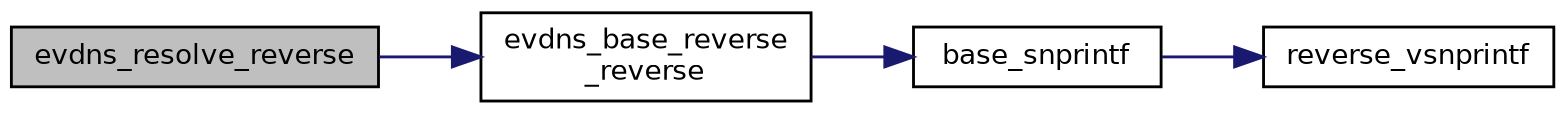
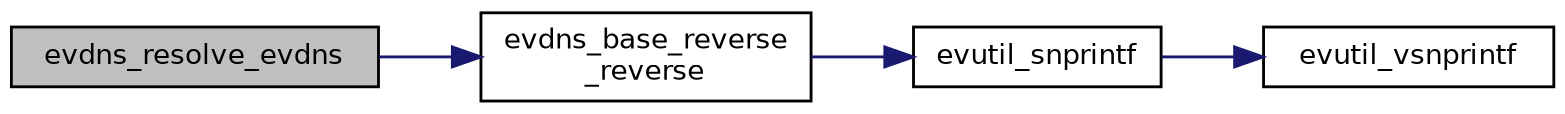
(195, 57) -> (195, 57)
(1037, 57) -> (1037, 57)
(1409, 57) -> (1409, 57)
